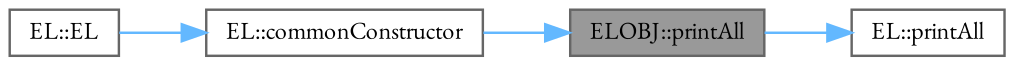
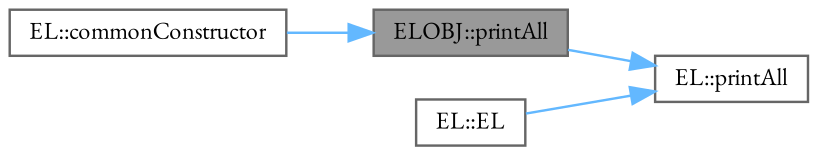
(150, 33) -> (578, 105)
